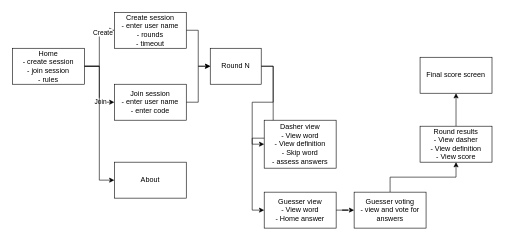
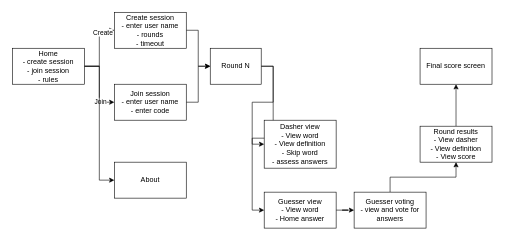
(456, 75) -> (456, 66)
